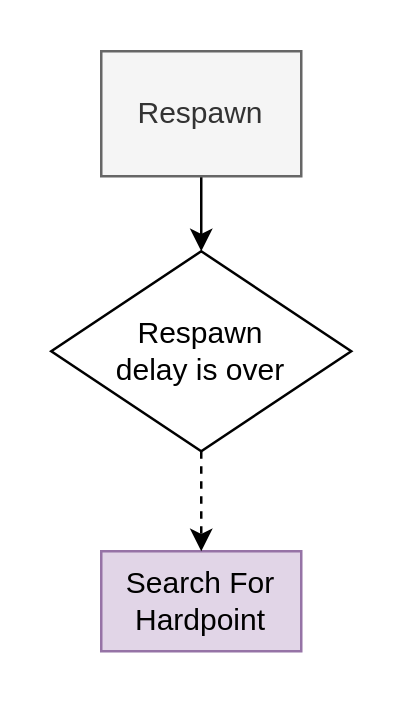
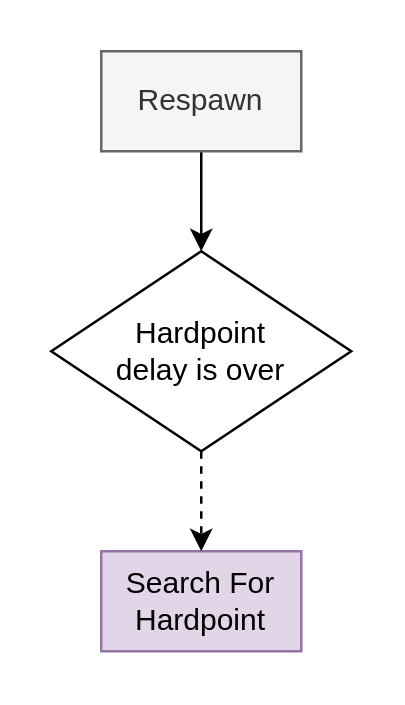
(201, 114) -> (201, 101)
(201, 351) -> (201, 351)
